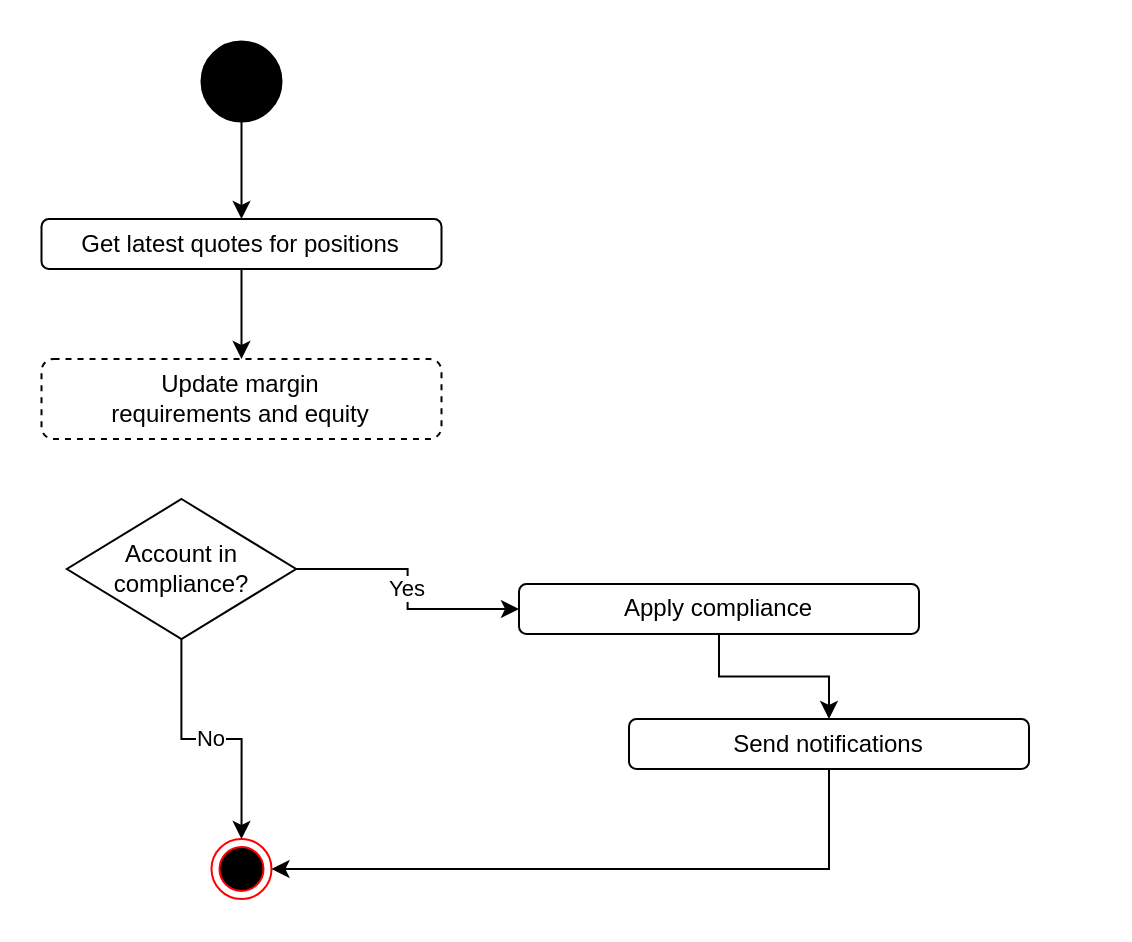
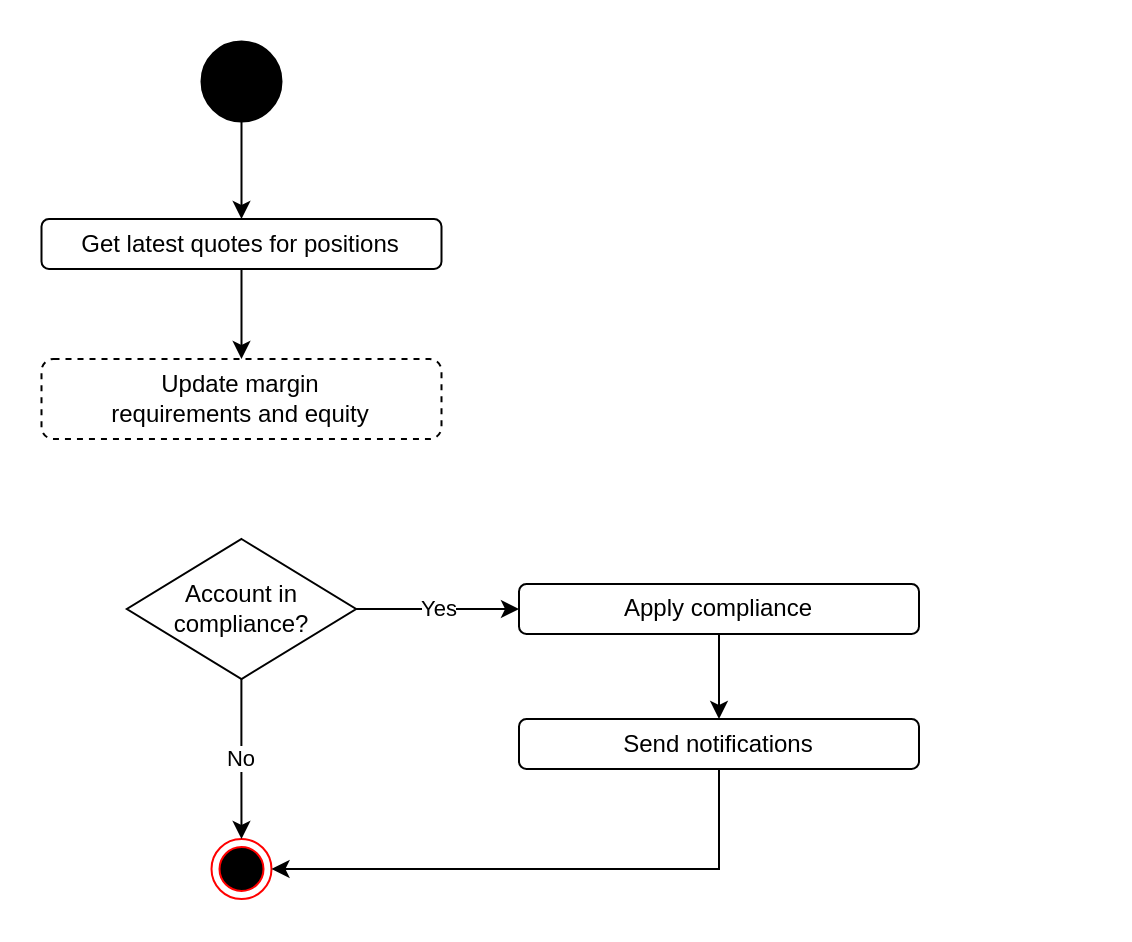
(181, 569) -> (241, 609)
(829, 744) -> (719, 744)
